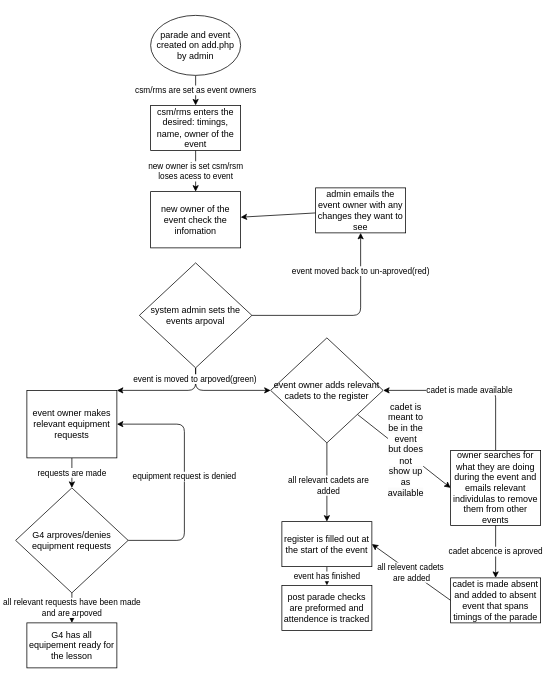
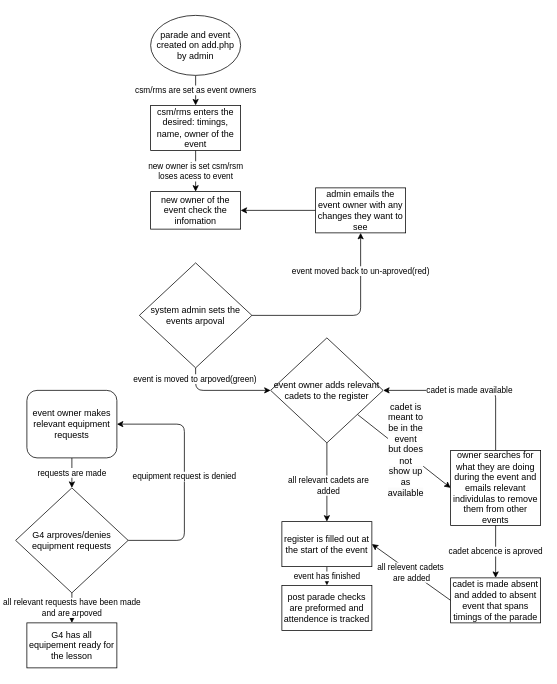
(195, 220) -> (195, 210)
(158, 390) -> none
(72, 424) -> (72, 424)
